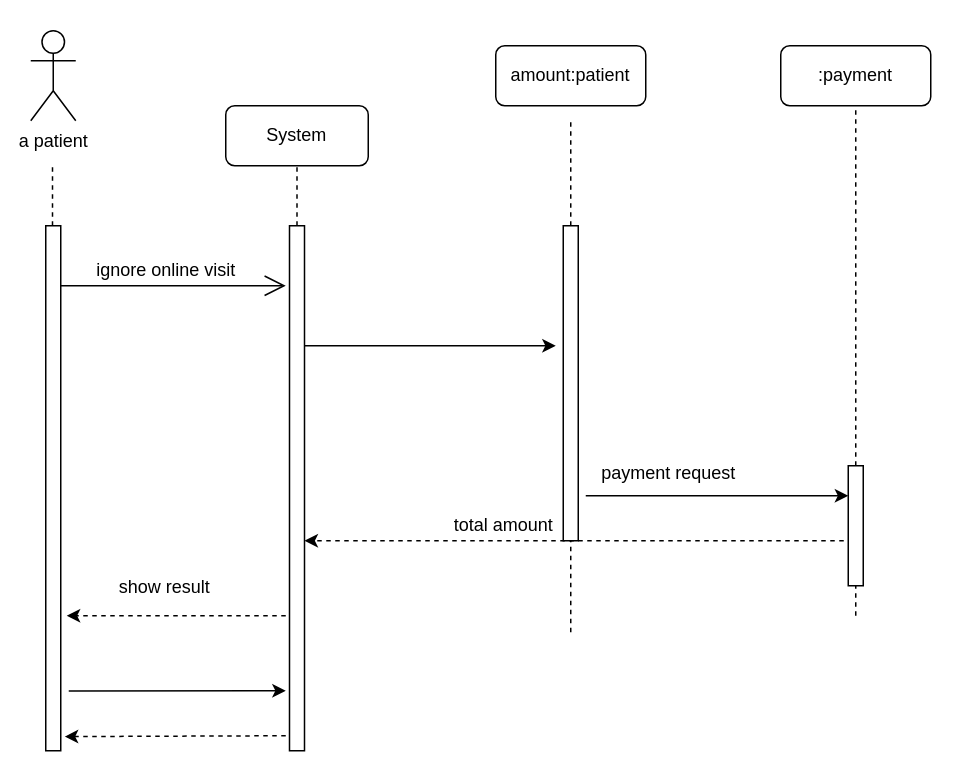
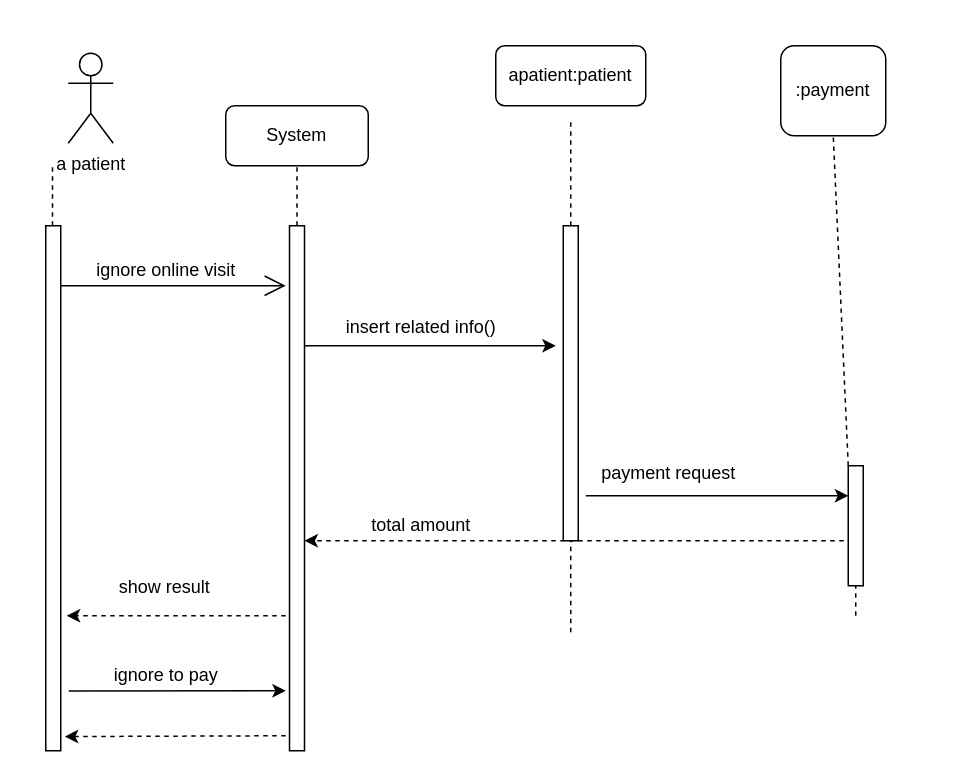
(53, 76) -> (91, 98)
(571, 76) -> (571, 76)
(856, 76) -> (833, 91)
none -> (421, 328)
(503, 526) -> (421, 526)
none -> (166, 676)
